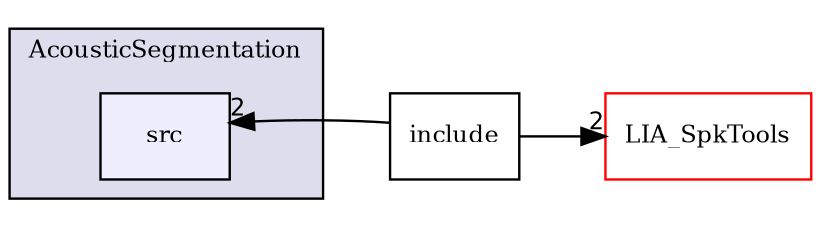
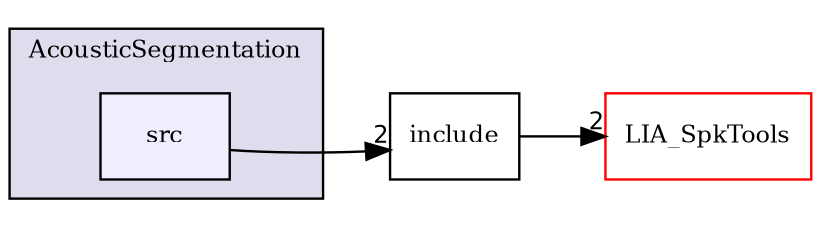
(308, 120) -> (298, 152)
